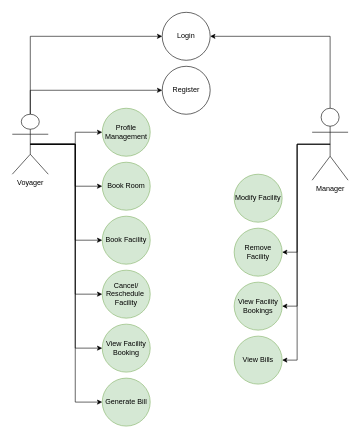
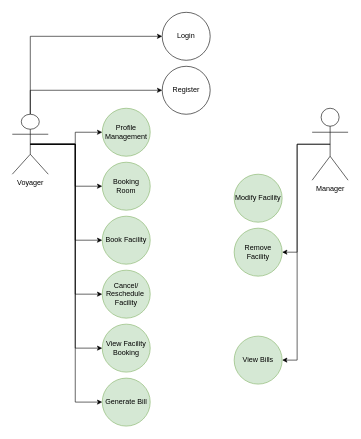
(330, 36) -> none
(126, 186) -> (126, 186)
(258, 306) -> none
(287, 306) -> none
